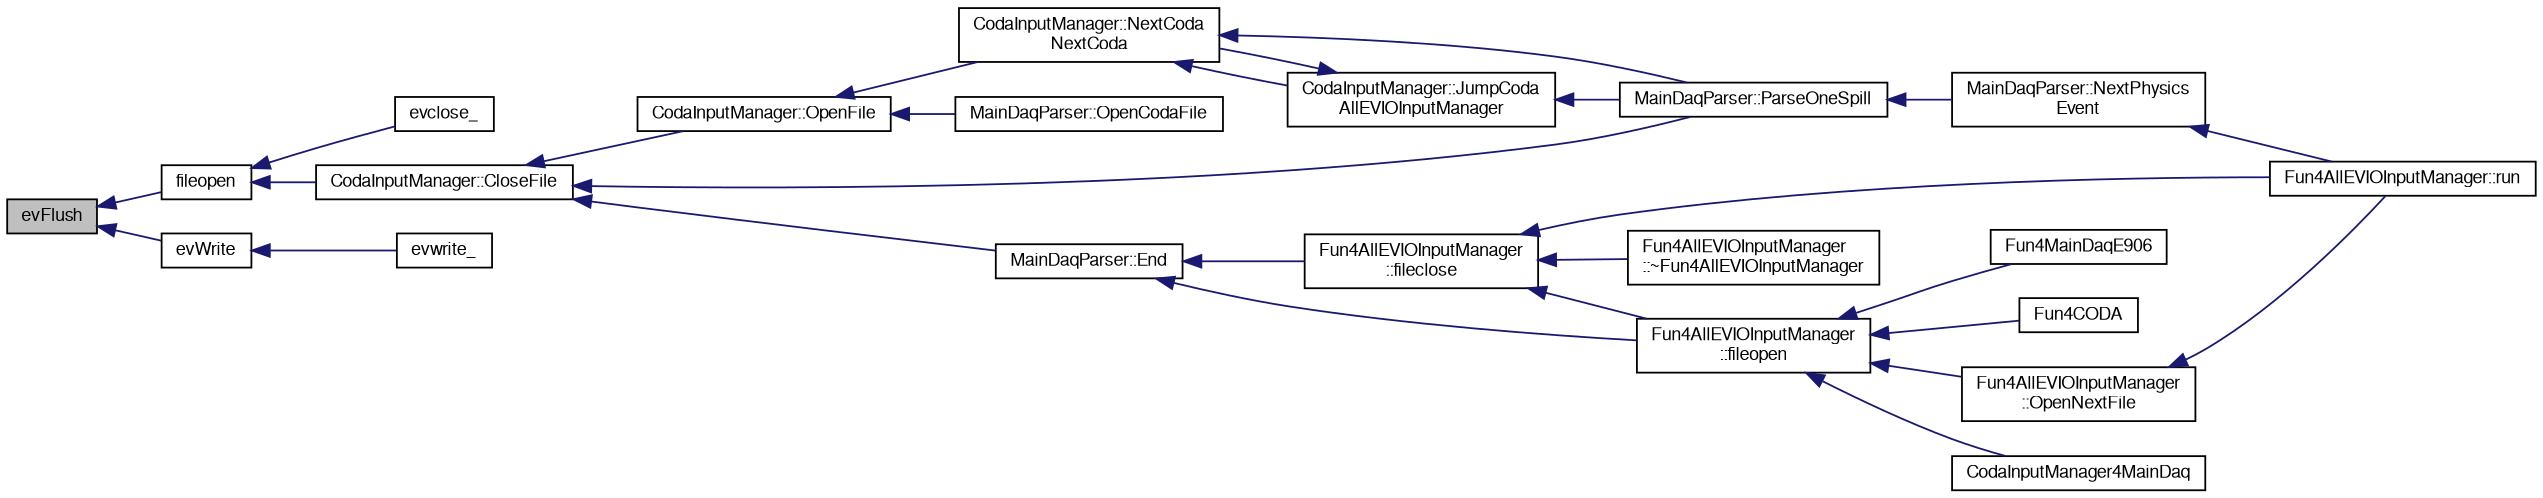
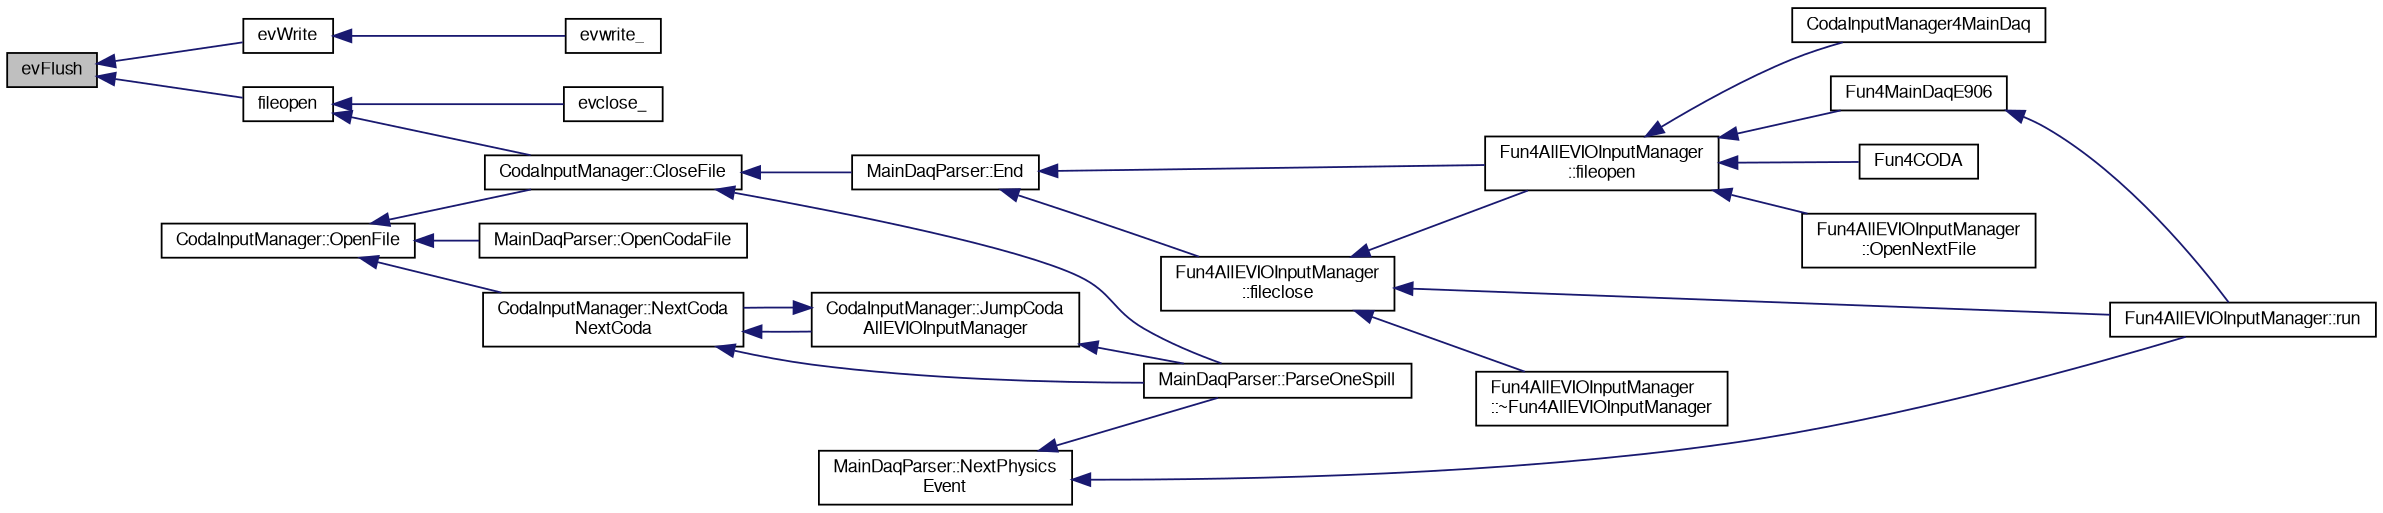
(1929, 100) -> (1137, 422)
(614, 146) -> (460, 205)
(2292, 286) -> (2136, 198)
